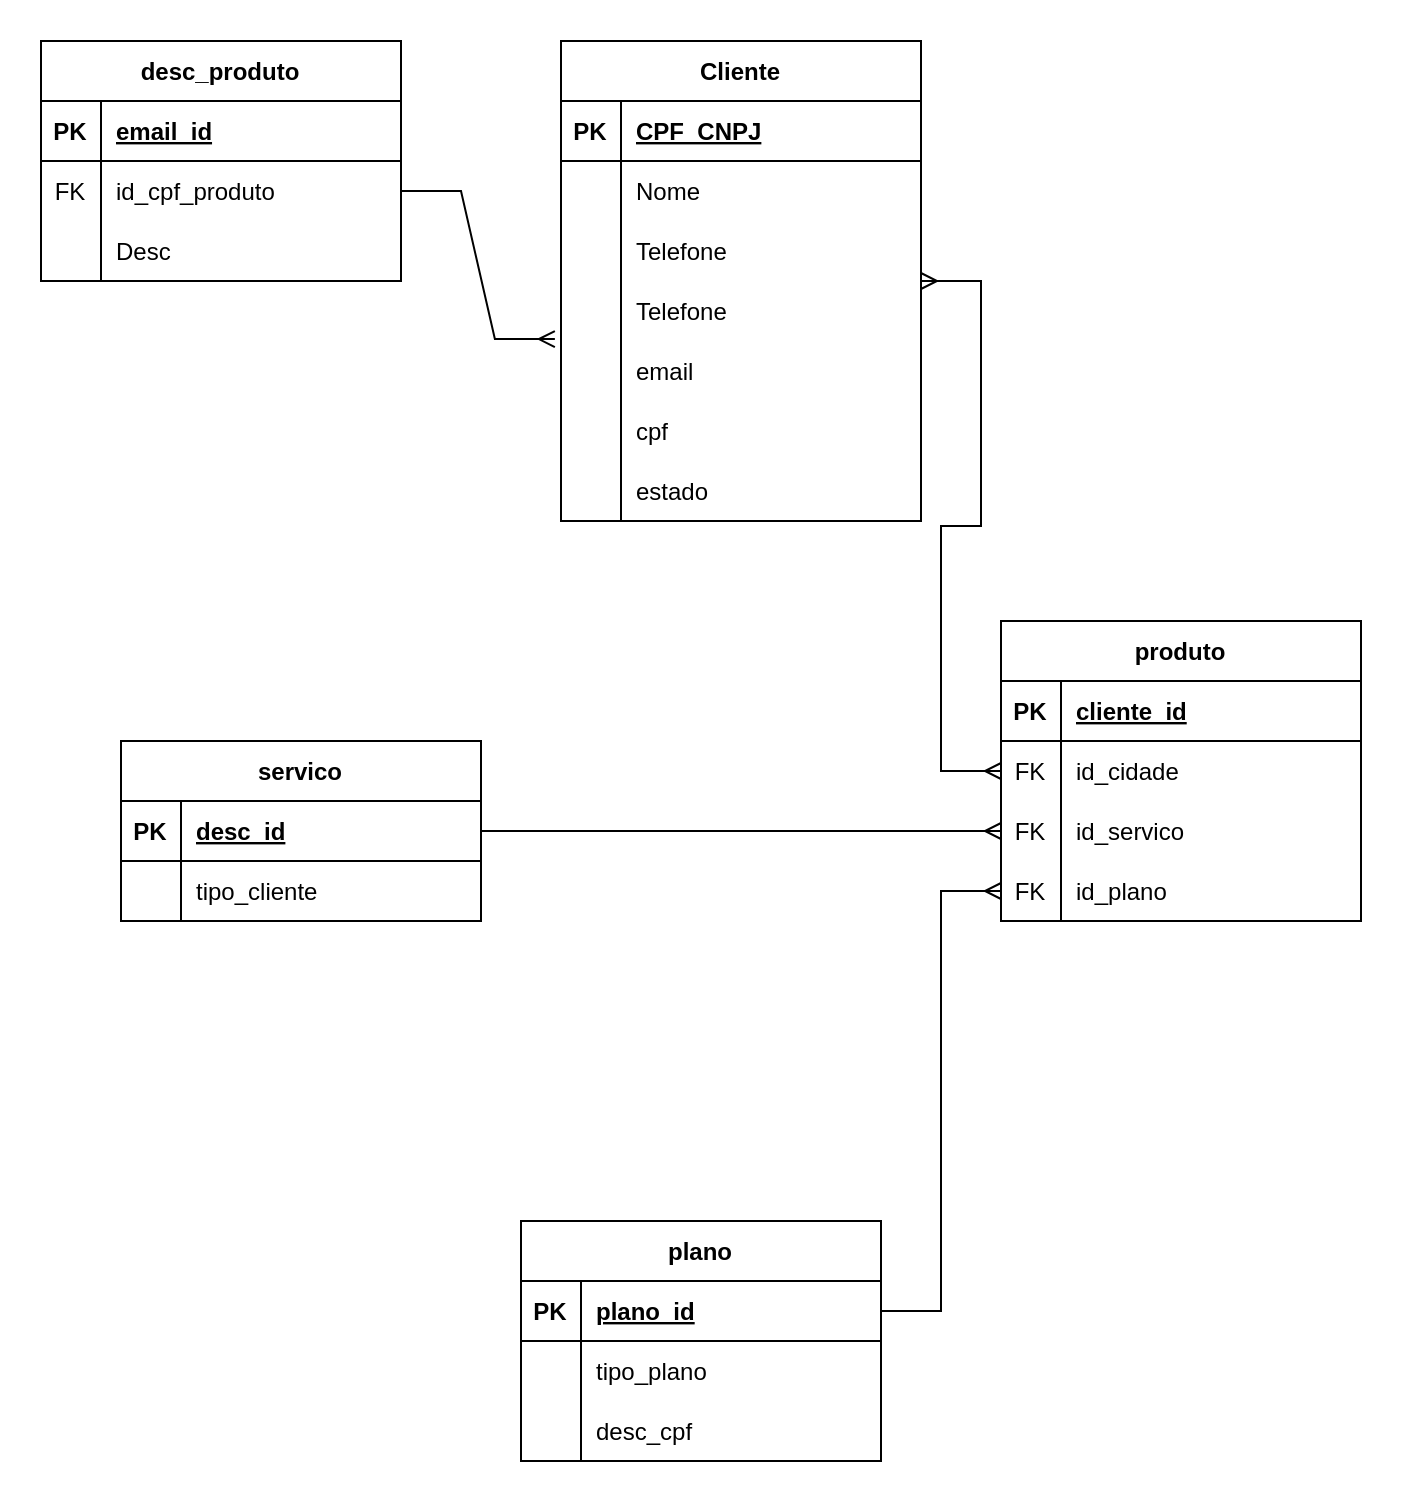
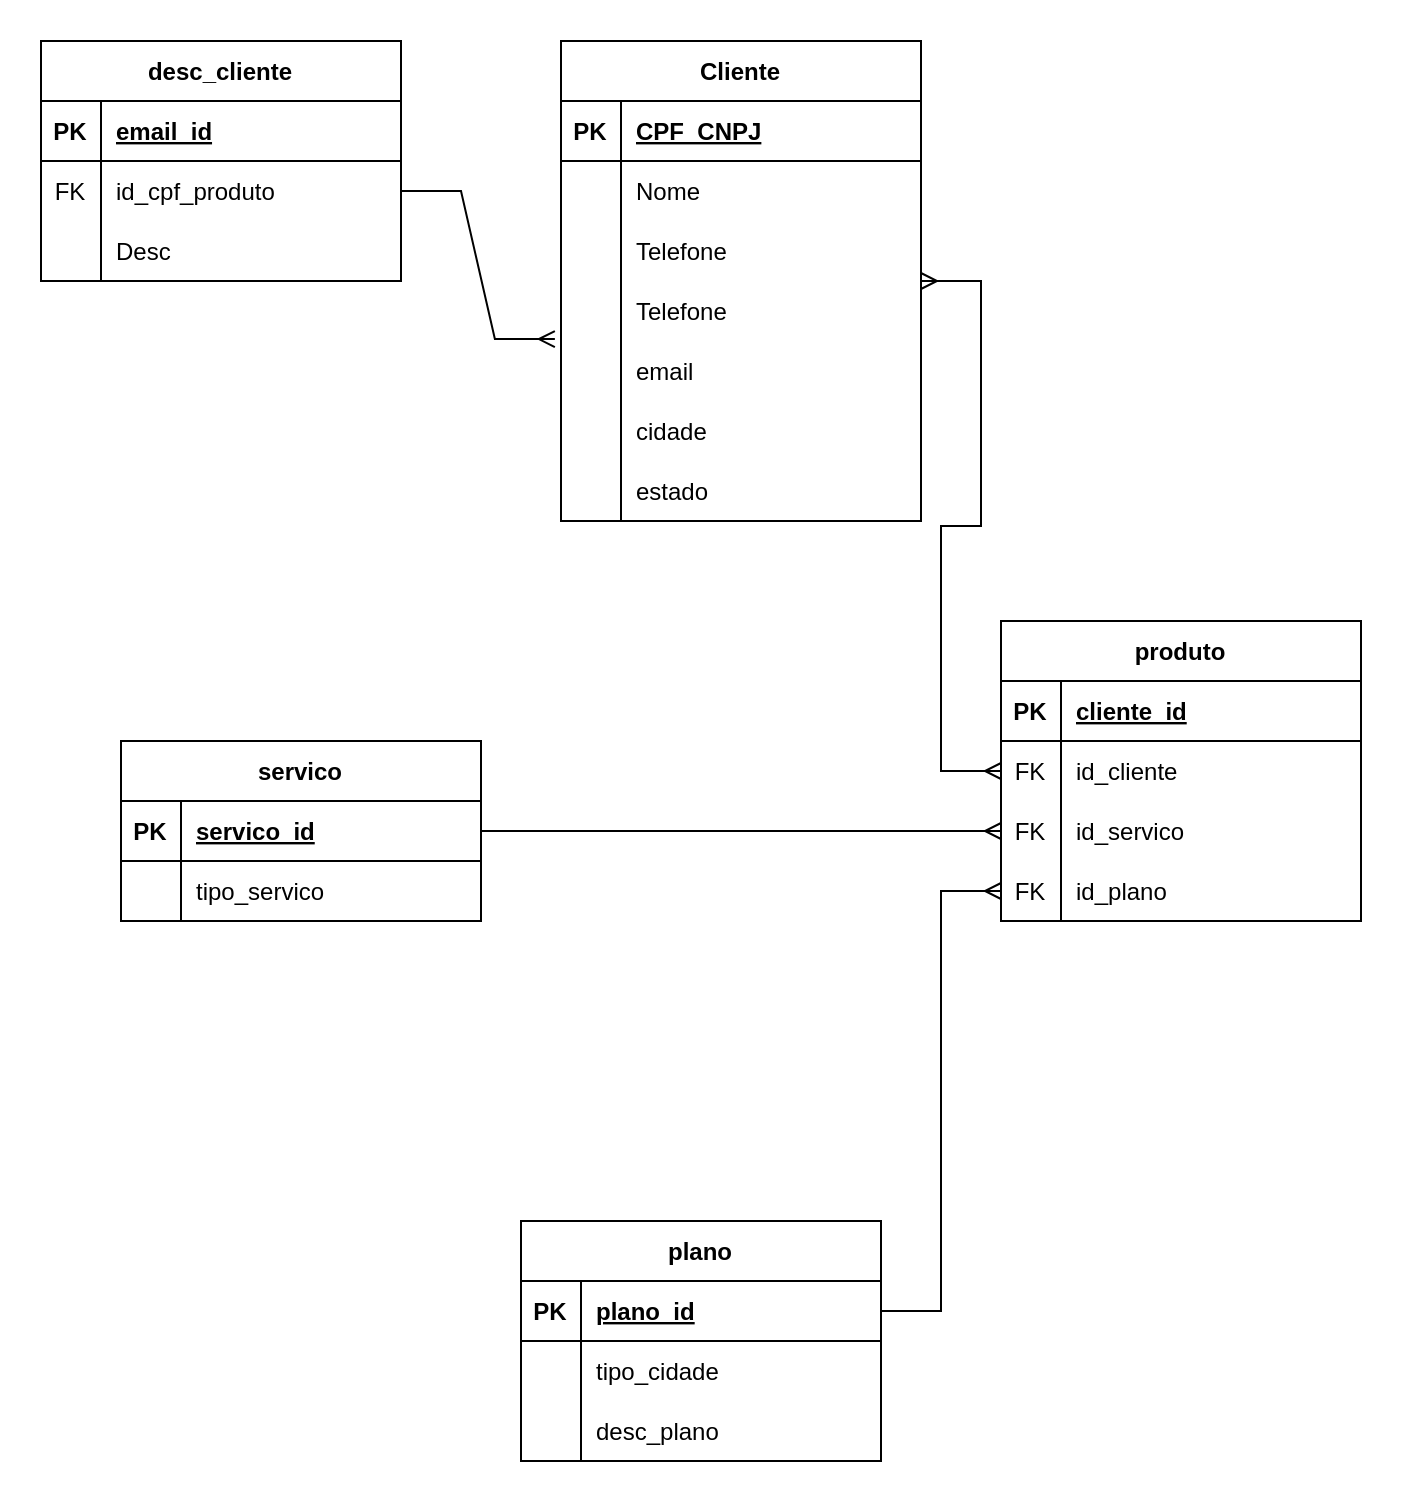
(220, 72) -> (220, 72)
(656, 432) -> (673, 432)
(1130, 772) -> (1134, 772)
(240, 832) -> (257, 832)
(267, 892) -> (270, 892)
(657, 1372) -> (664, 1372)
(650, 1432) -> (660, 1432)
